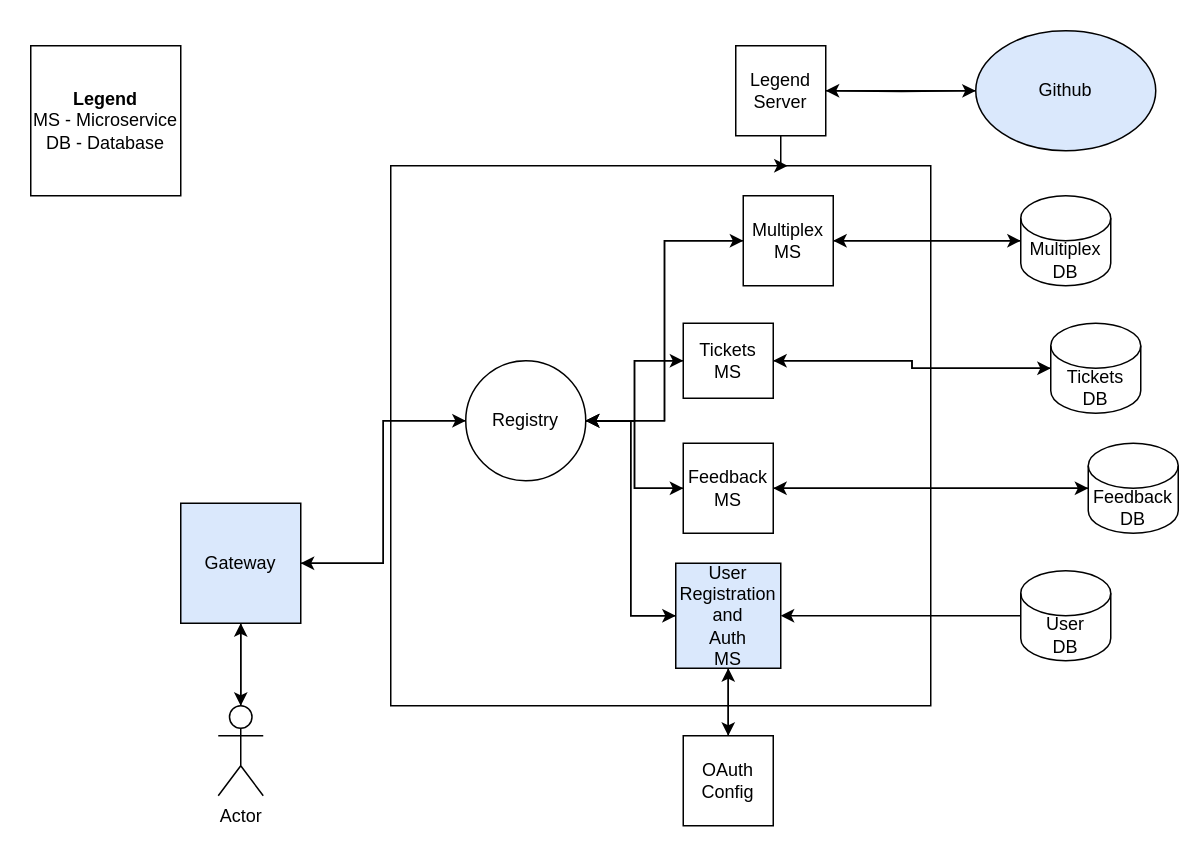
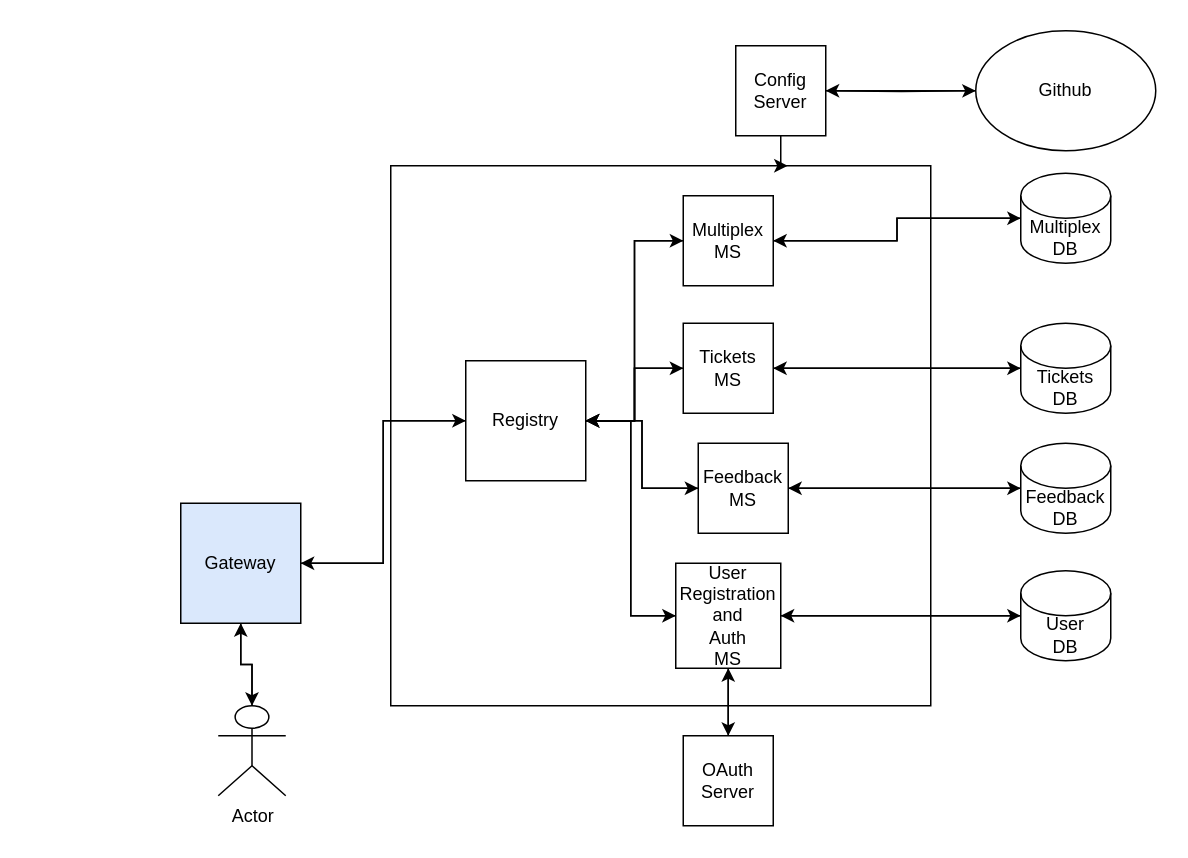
(781, 91) -> (781, 91)
(1066, 91) -> (1066, 91)
(106, 121) -> none
(788, 241) -> (728, 241)
(1066, 241) -> (1066, 218)
(728, 361) -> (728, 368)
(1096, 368) -> (1066, 368)
(526, 421) -> (526, 421)
(728, 488) -> (743, 488)
(1133, 488) -> (1066, 488)
(728, 616) -> (728, 616)
none -> (784, 616)
(241, 751) -> (252, 751)
(728, 781) -> (728, 781)
